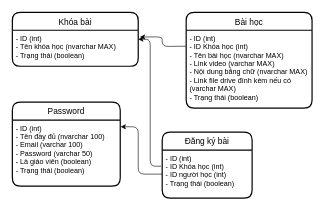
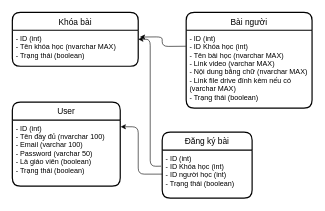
(249, 22) -> (249, 22)
(66, 112) -> (66, 112)
